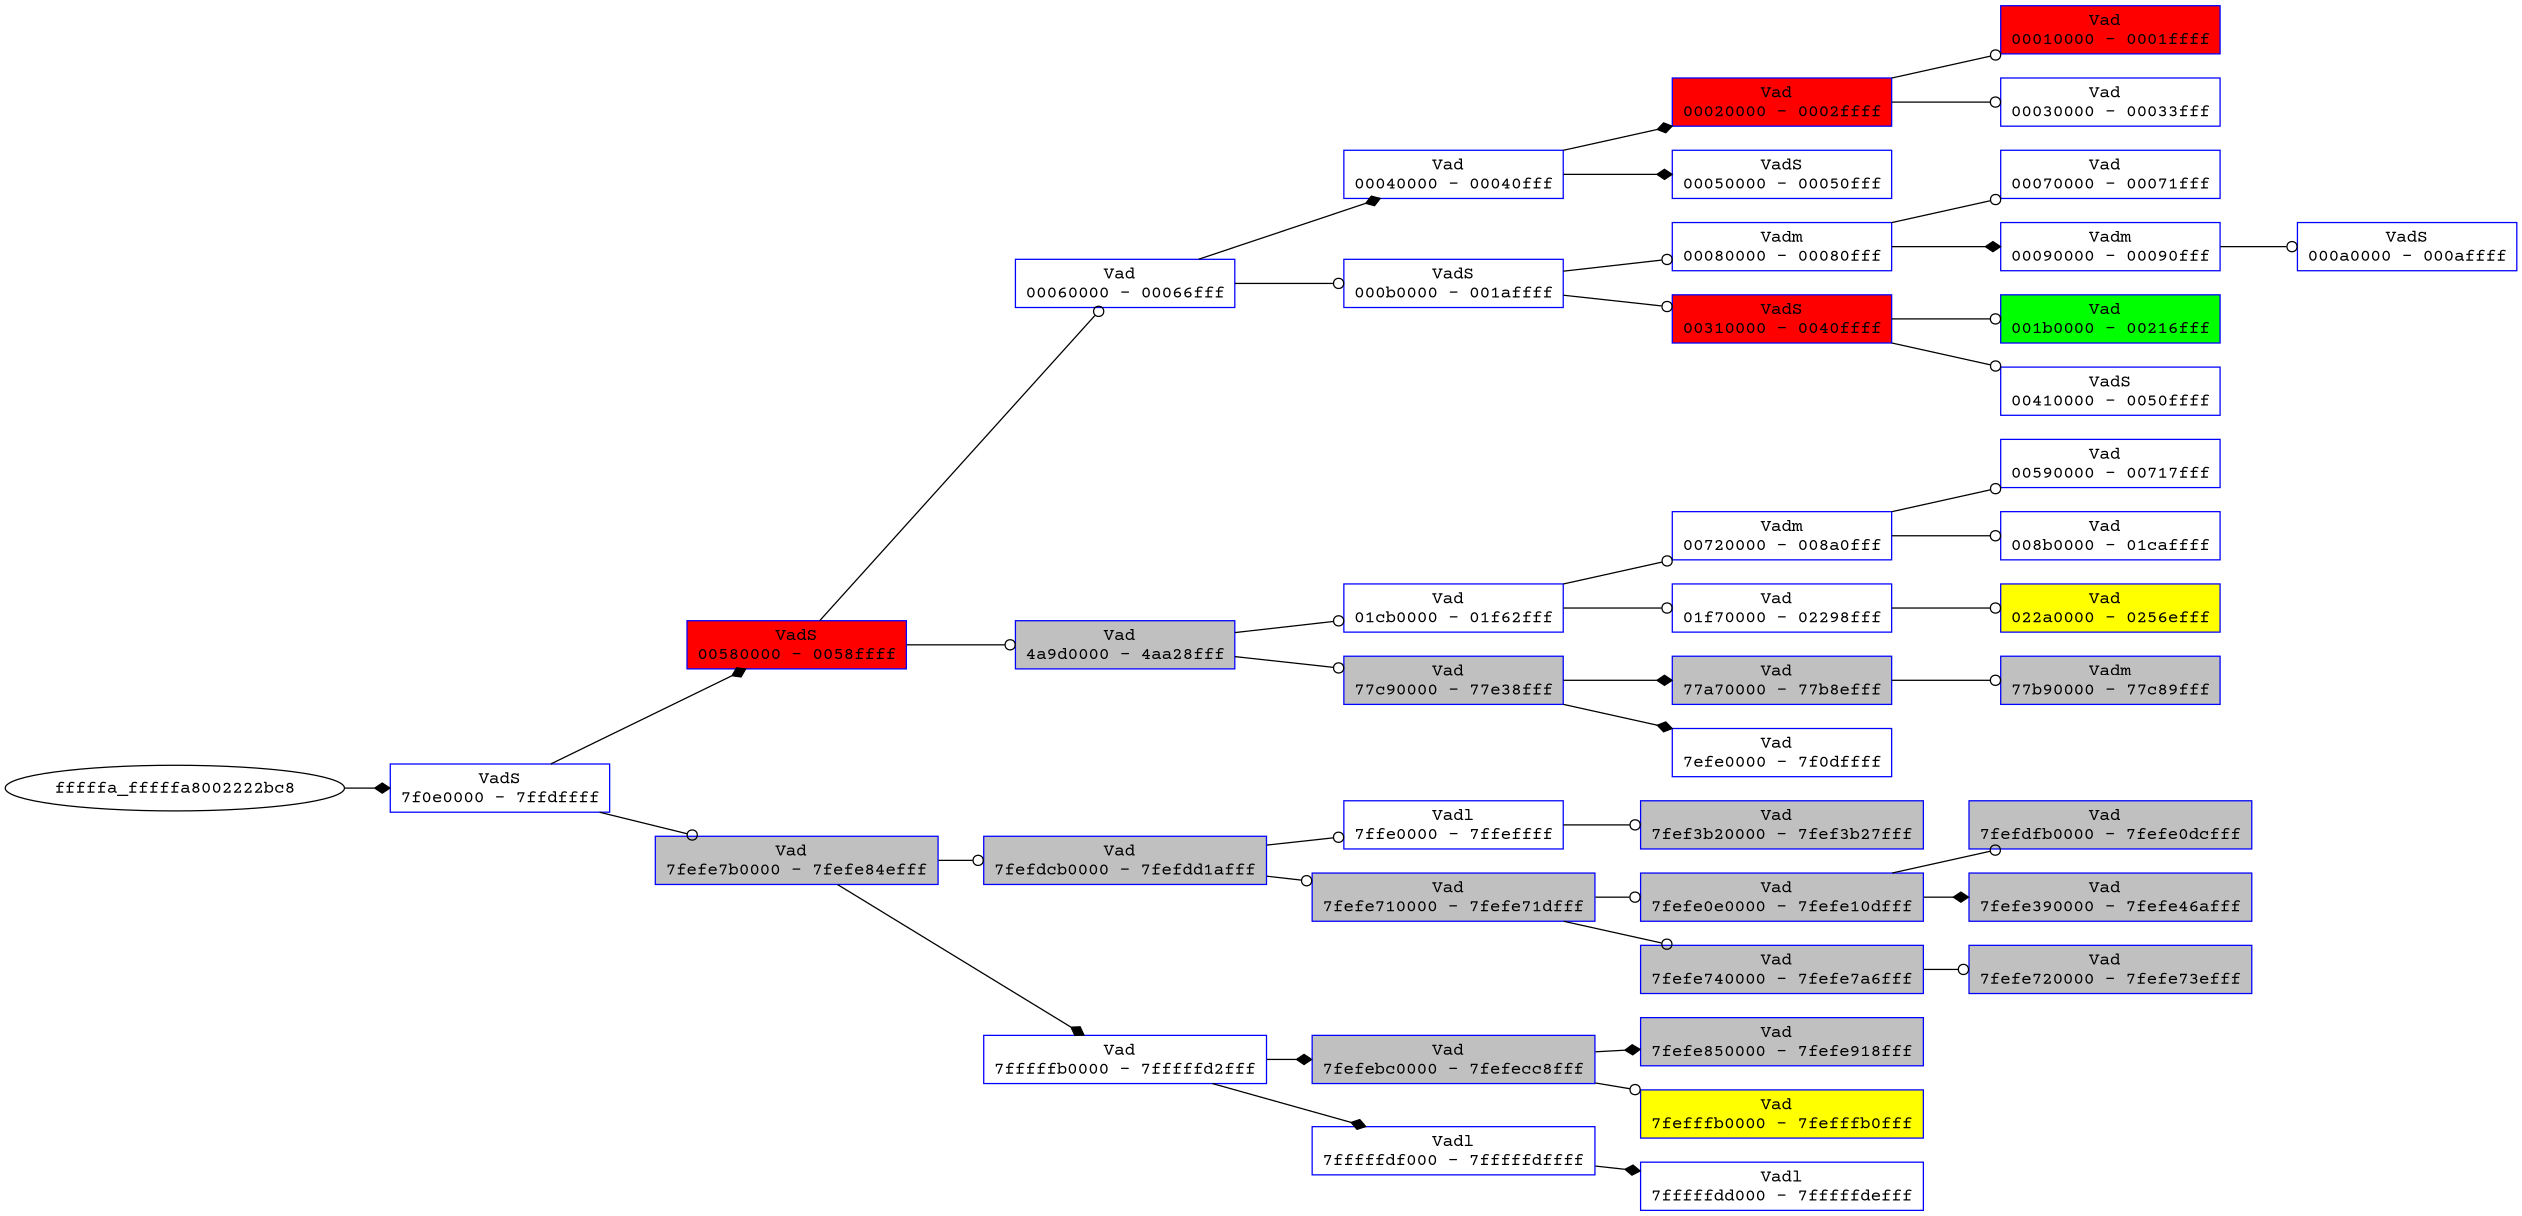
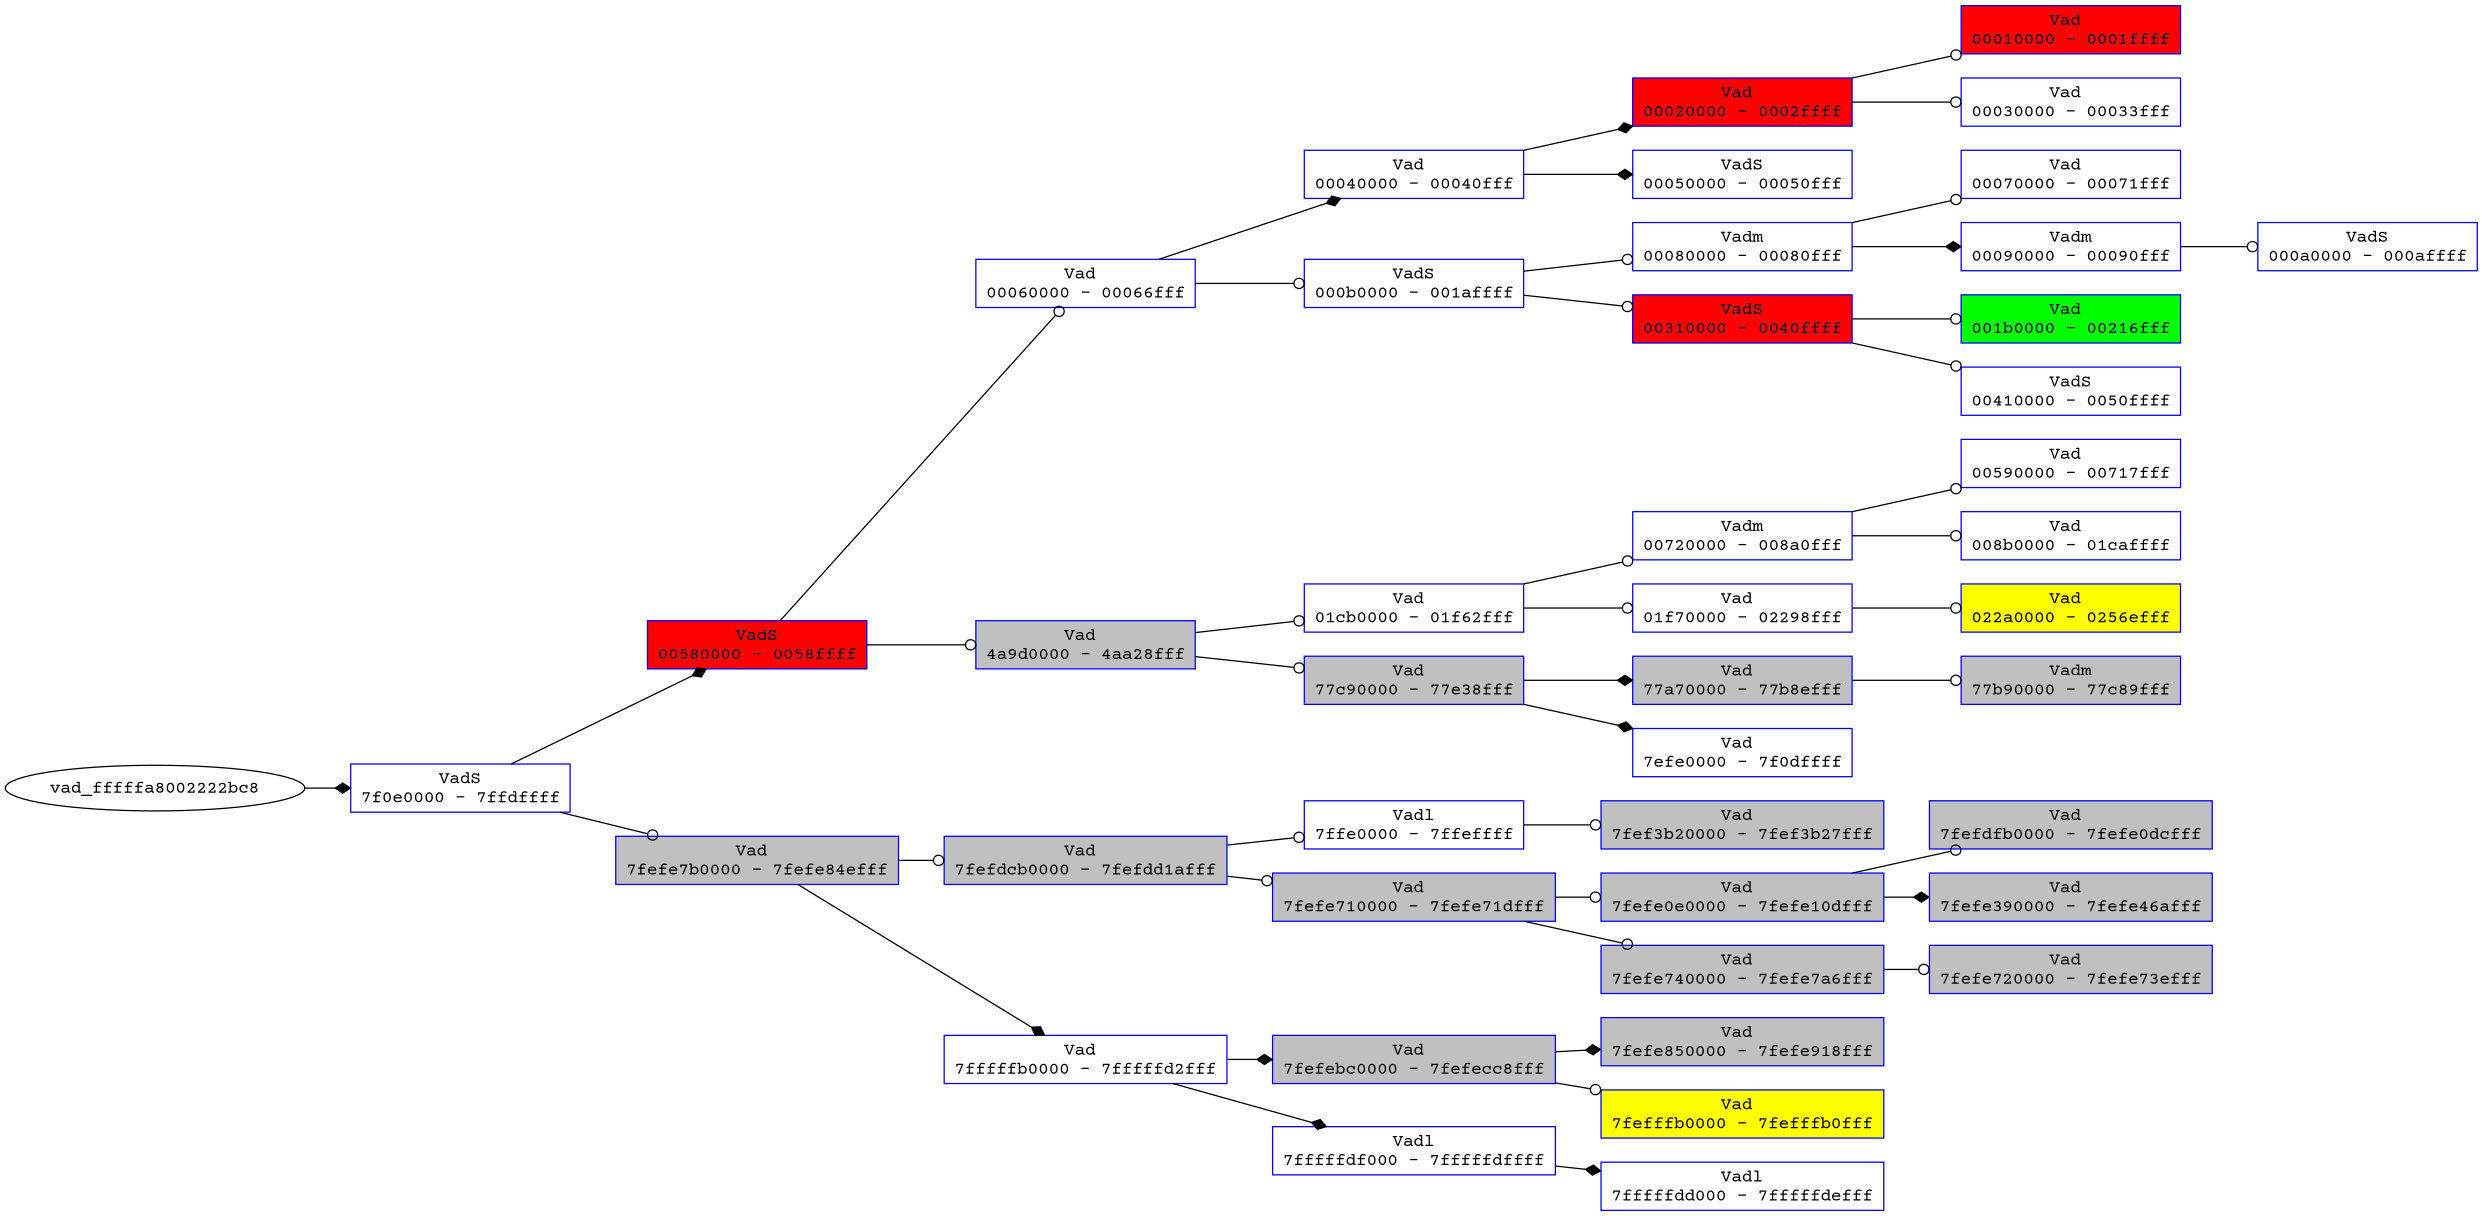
(175, 788) -> (155, 788)
